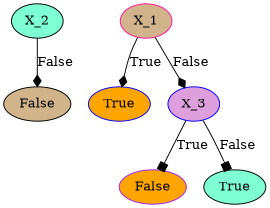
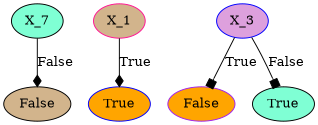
(37, 21) -> (37, 21)
(167, 58) -> none
